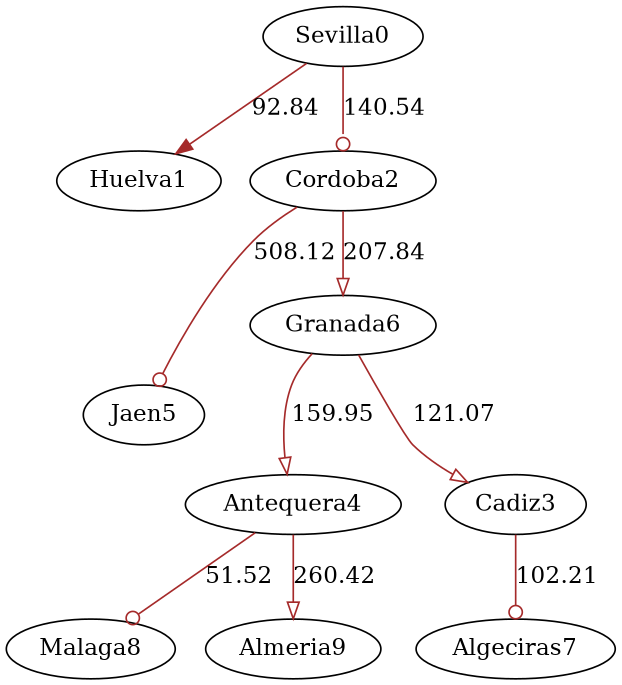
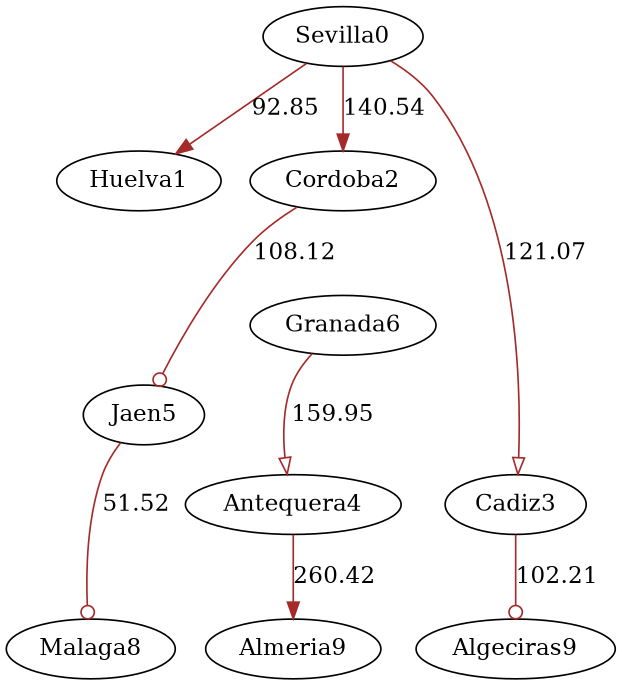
(343, 100) -> (343, 100)
(286, 109) -> (286, 109)
(343, 245) -> none
(295, 253) -> (295, 253)
(397, 422) -> (499, 242)
(293, 568) -> (293, 568)
(197, 573) -> (91, 521)
(516, 649) -> (516, 649)
